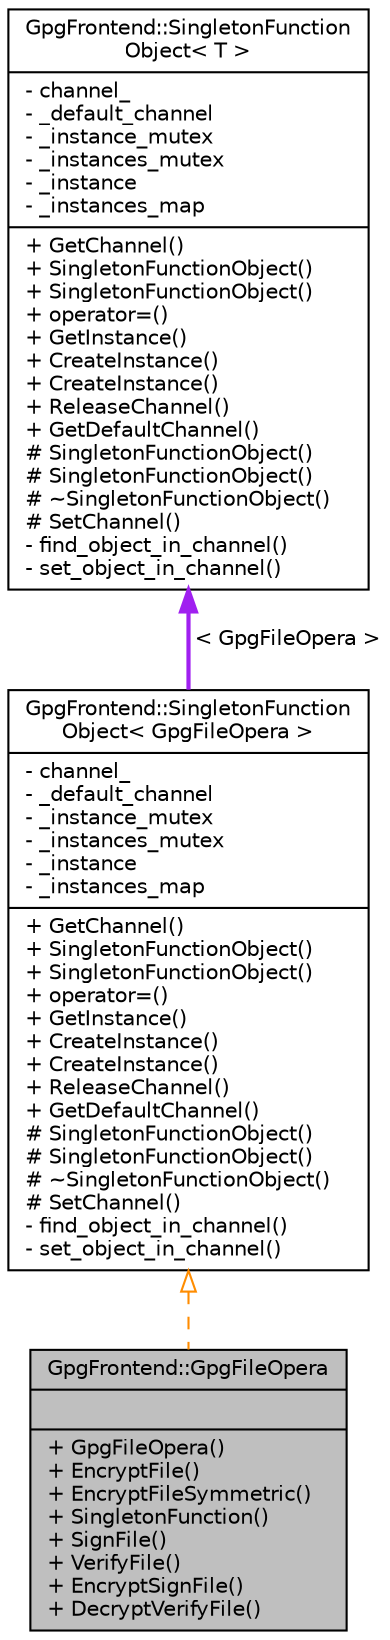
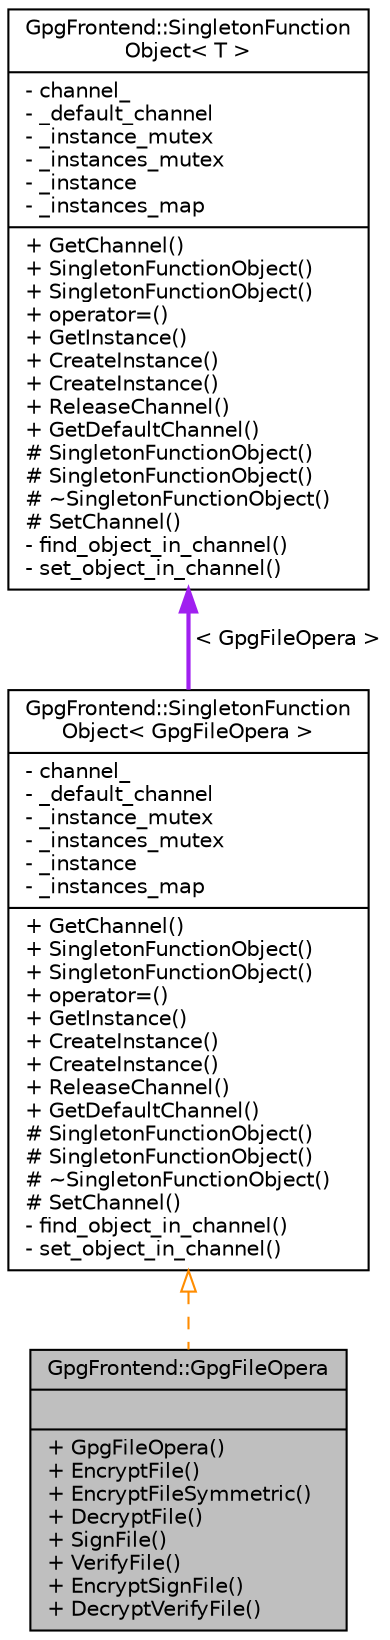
(158, 1517) -> (126, 1517)
